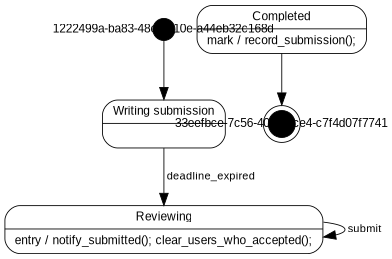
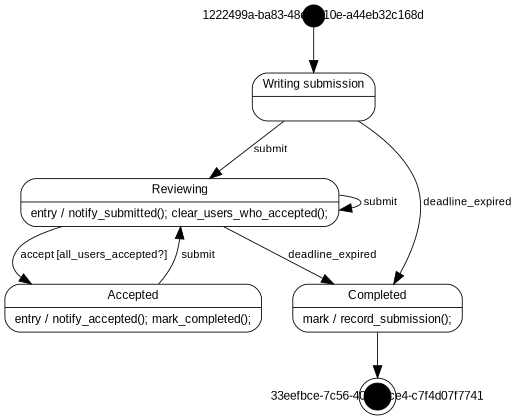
(212, 177) -> (272, 150)
none -> (418, 187)
none -> (273, 253)
none -> (133, 308)
